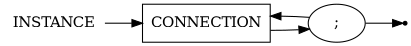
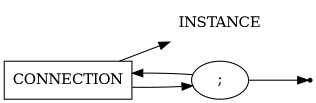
(118, 23) -> (140, 53)
